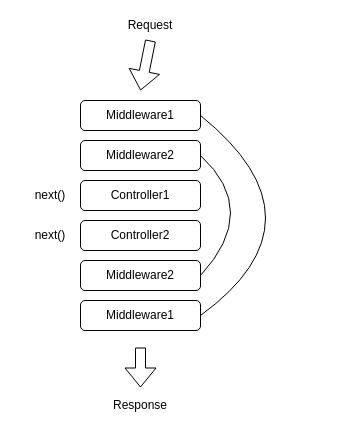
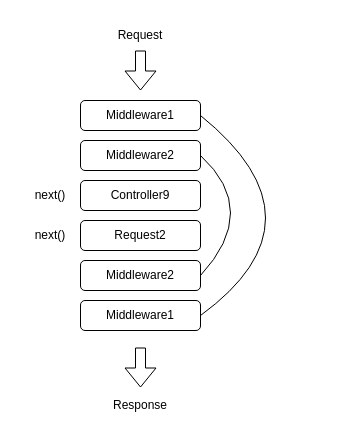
(151, 26) -> (141, 36)
(141, 196) -> (141, 196)
(141, 236) -> (141, 236)
